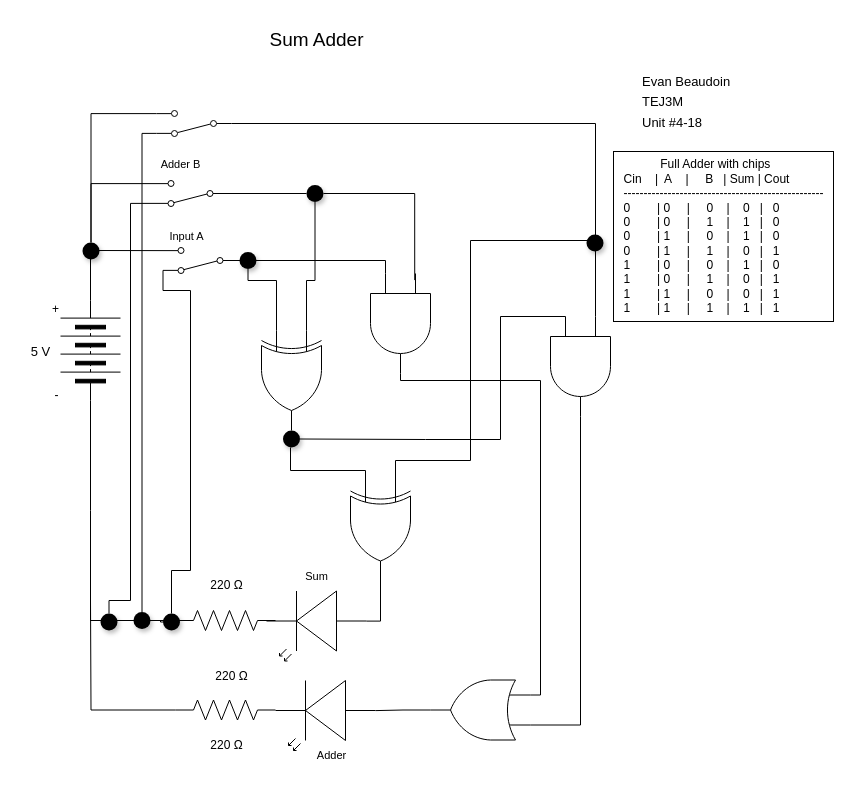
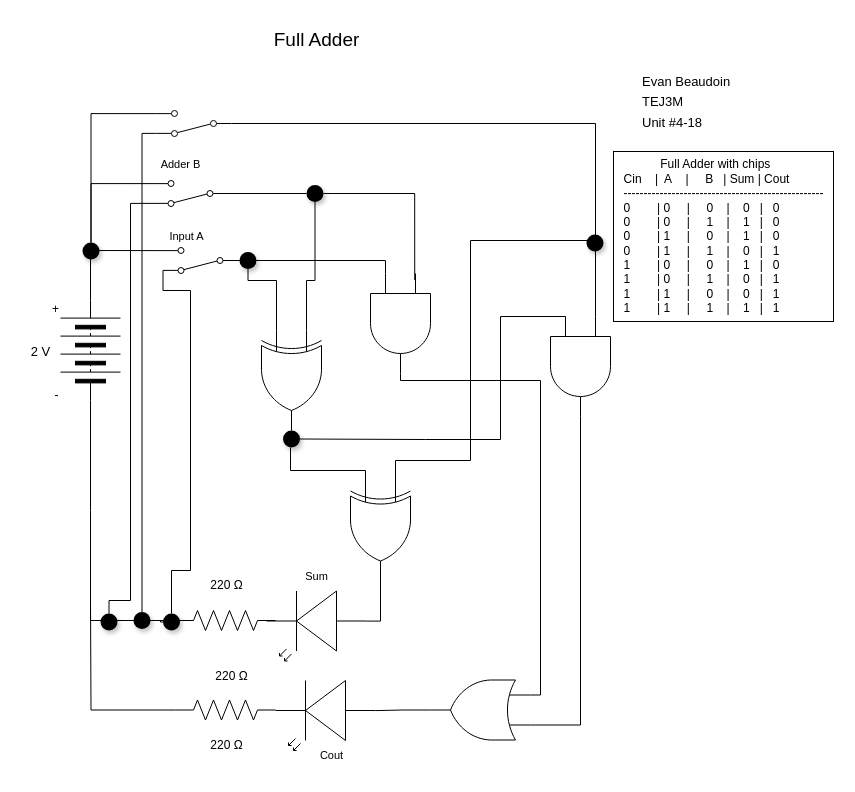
(317, 41) -> (317, 41)
(41, 352) -> (41, 352)
(332, 756) -> (332, 756)
